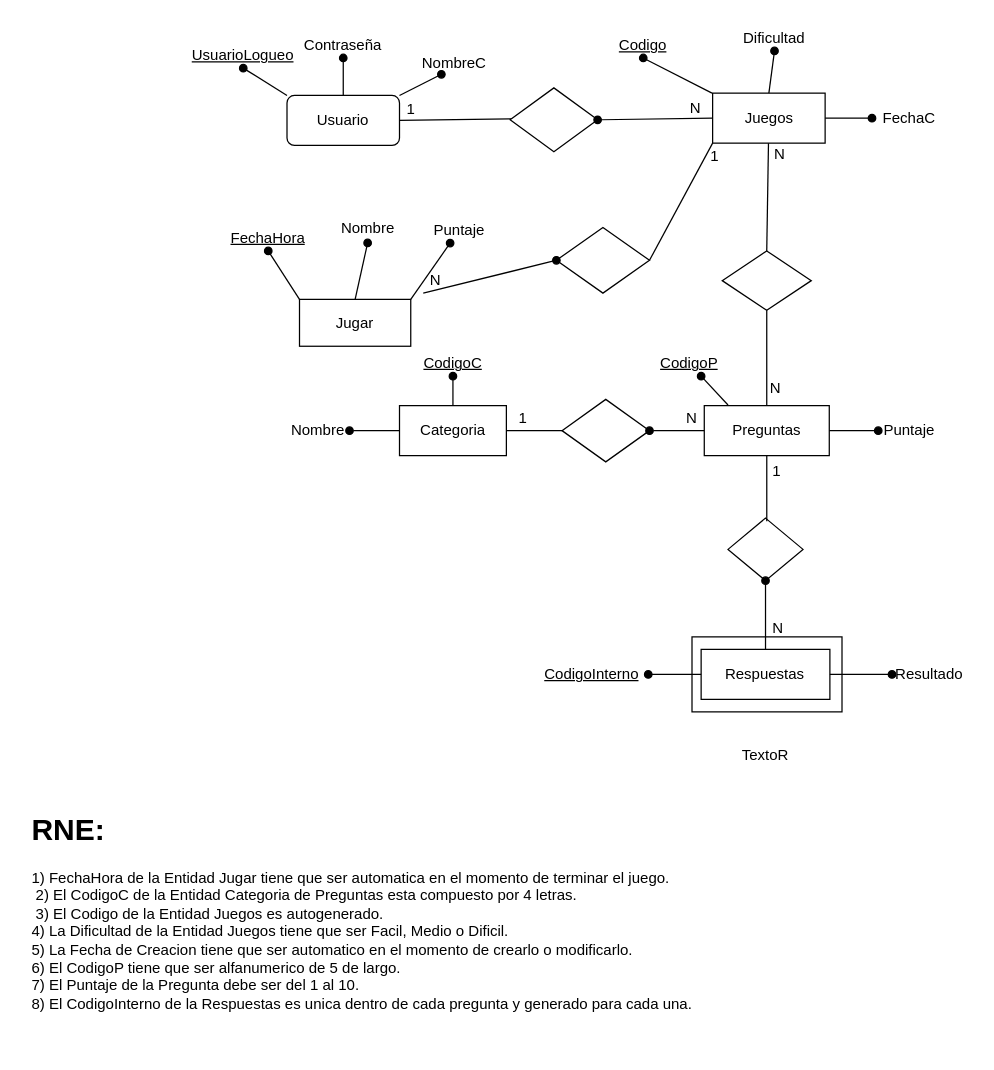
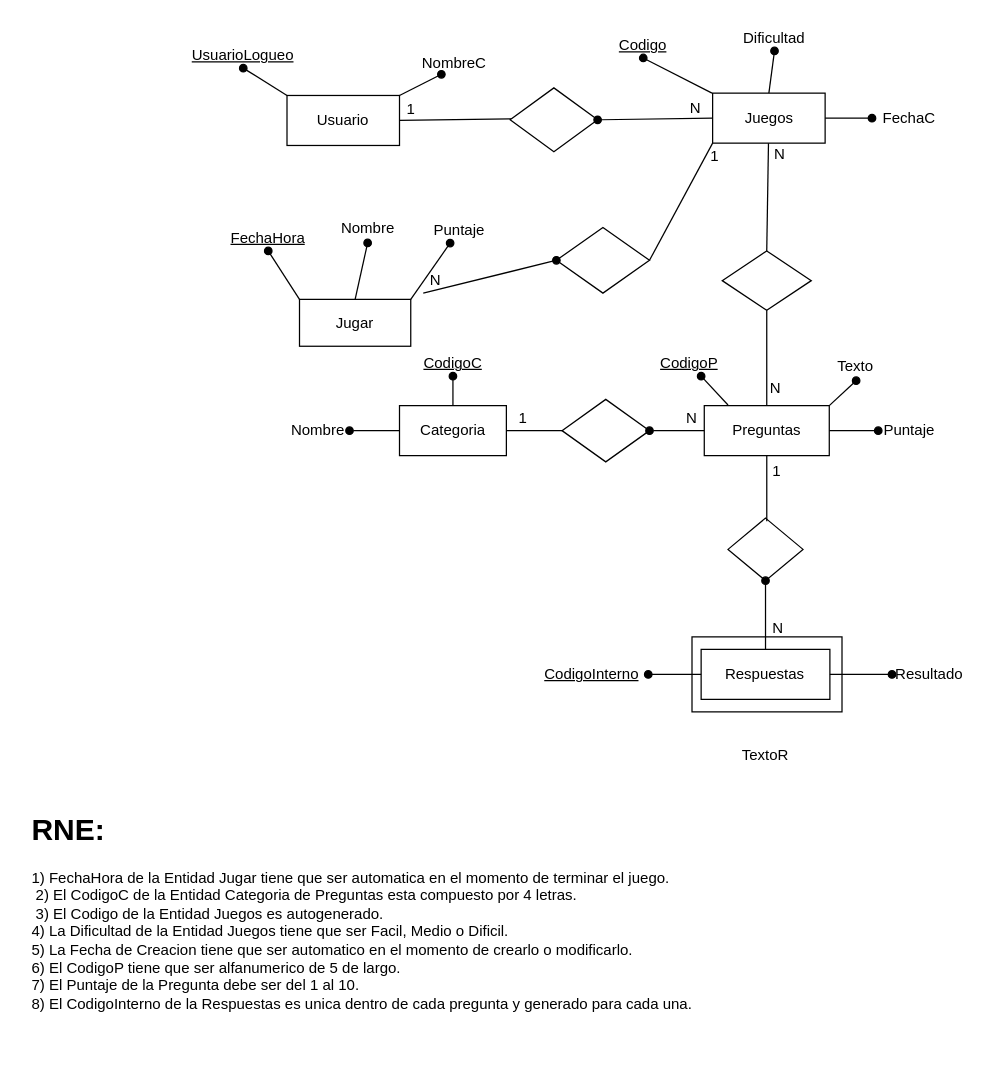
(343, 45) -> none
(343, 78) -> none
(343, 120) -> (343, 120)
none -> (856, 367)
none -> (841, 394)
